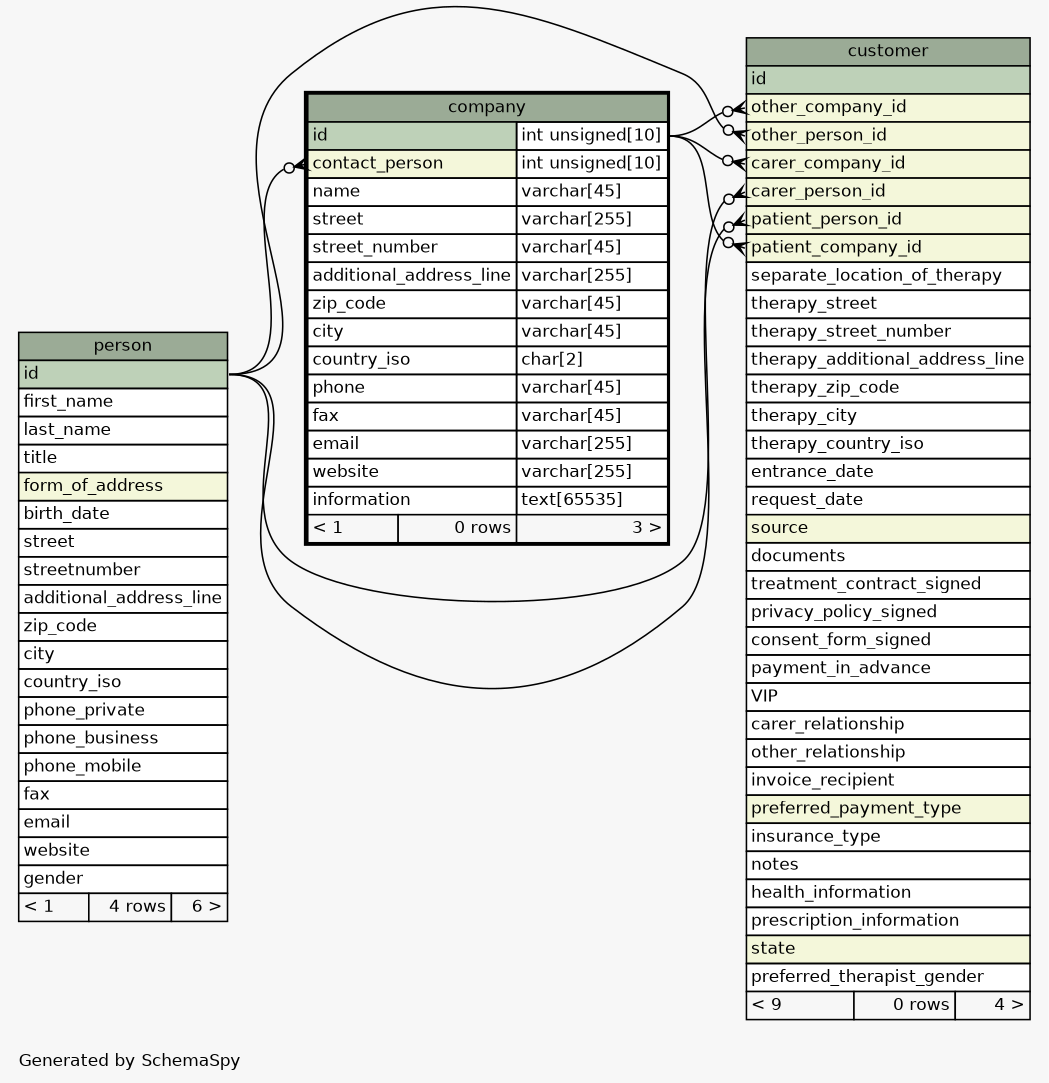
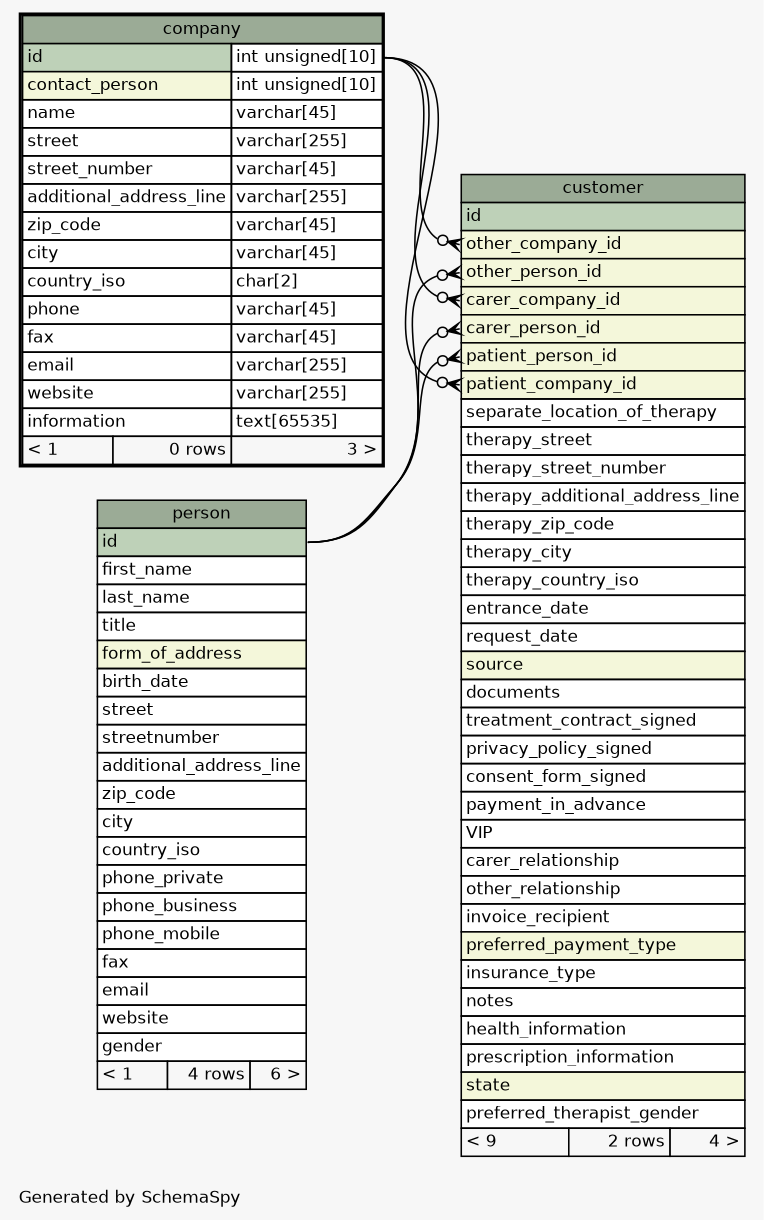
(270, 298) -> none
(922, 1005) -> (637, 1141)
